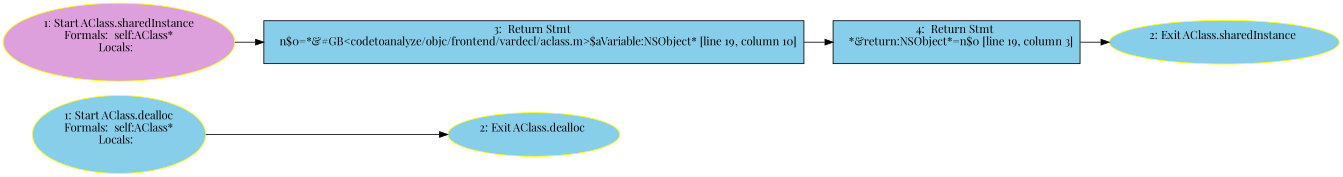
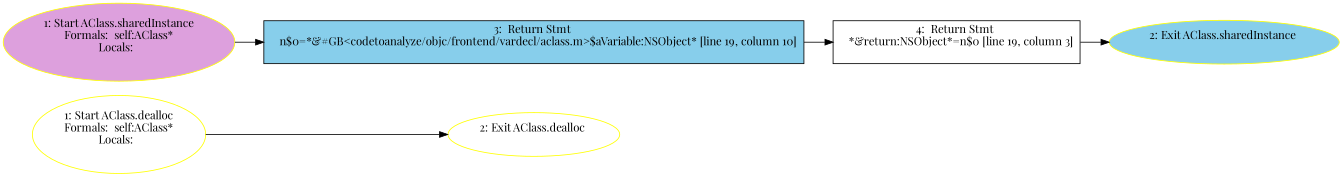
(957, 42) -> (957, 42)
(119, 134) -> (119, 134)
(534, 134) -> (534, 134)
